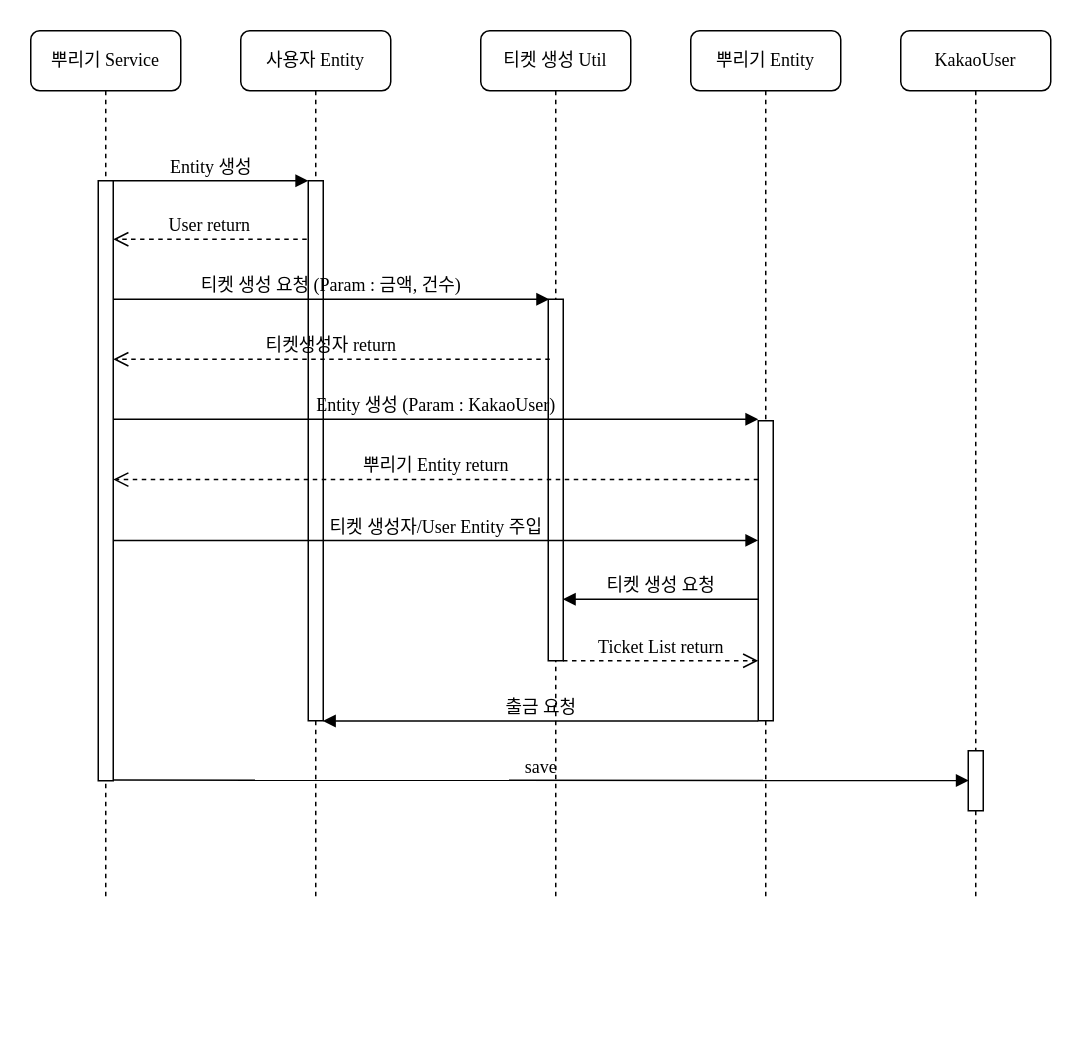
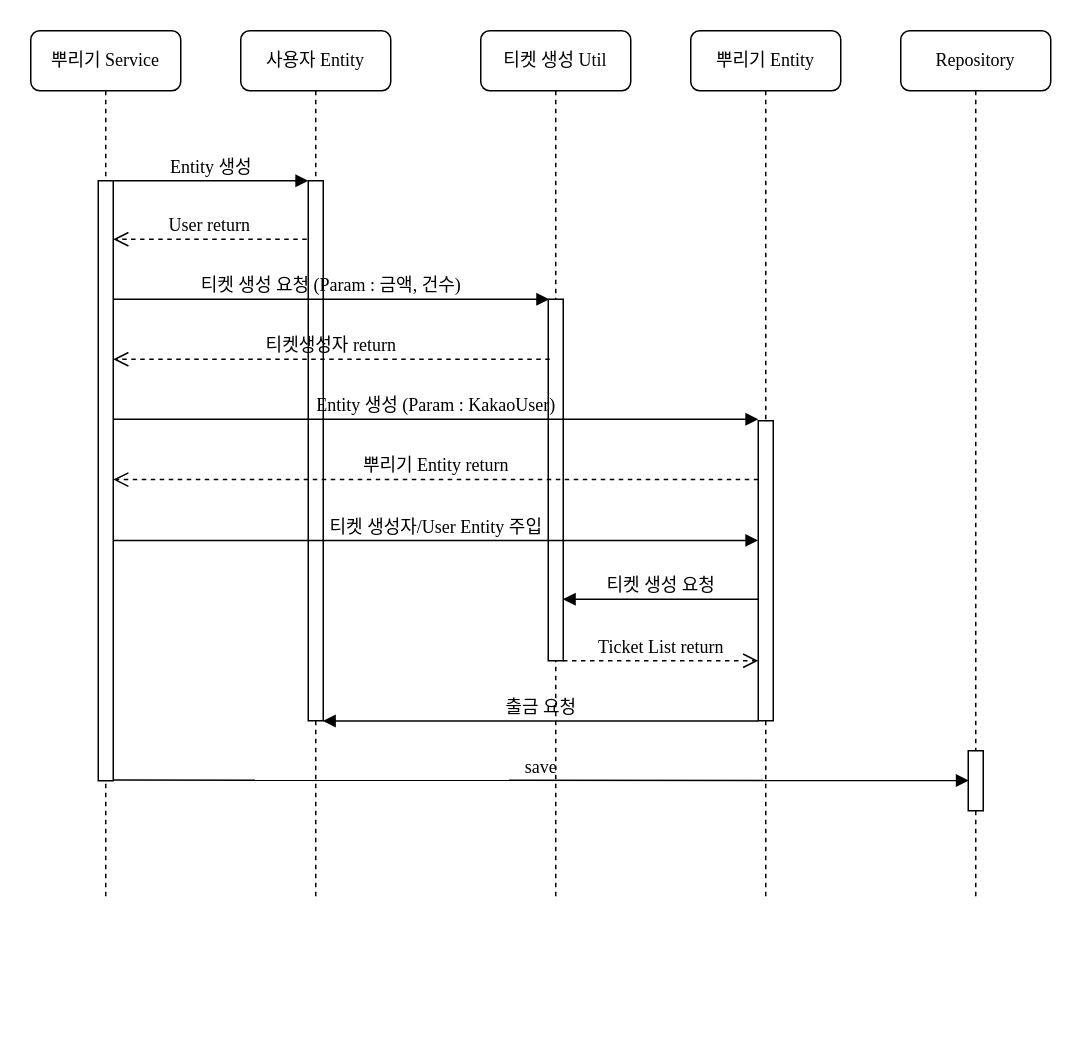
(976, 61) -> (976, 61)
